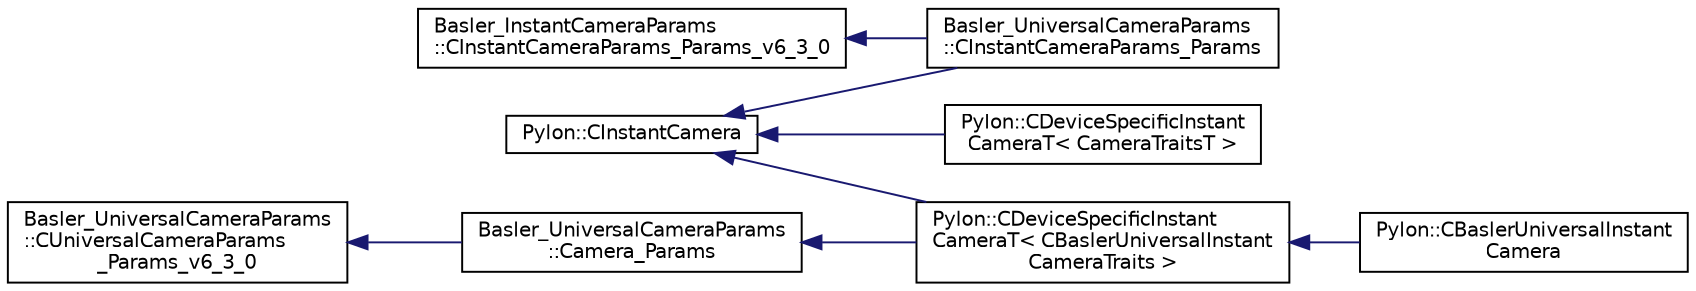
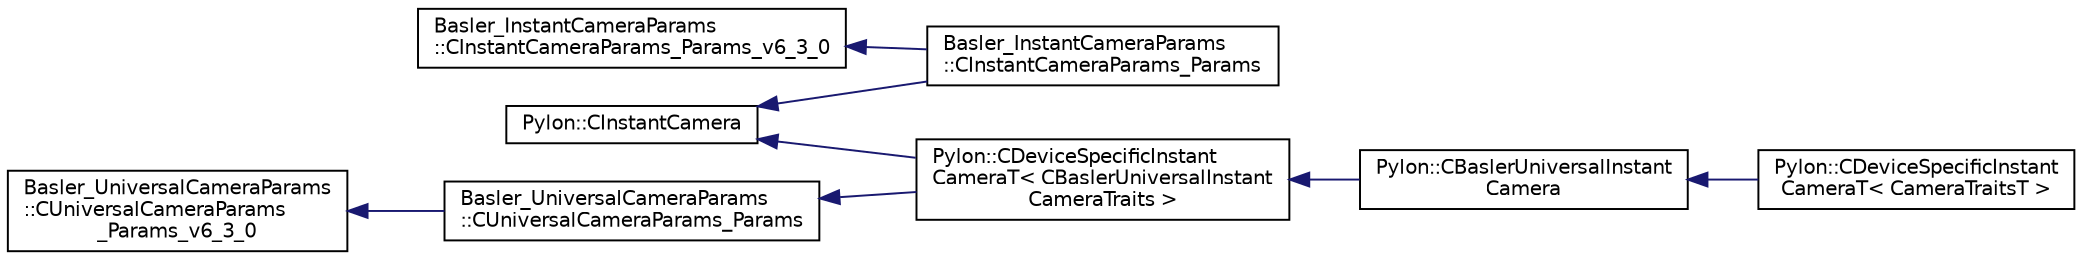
(1103, 38) -> (1103, 56)
(861, 134) -> (1733, 180)
(632, 242) -> (632, 211)
